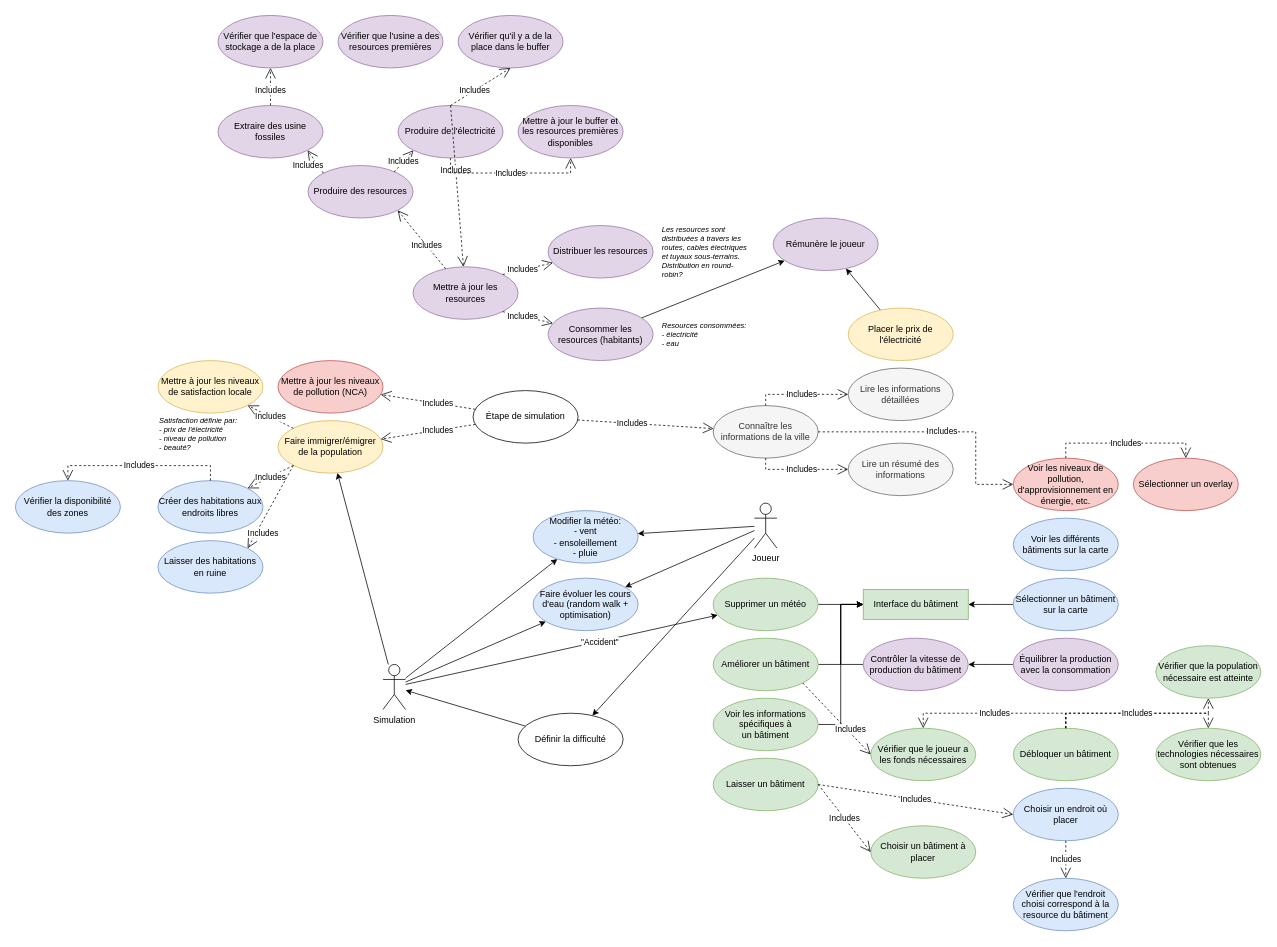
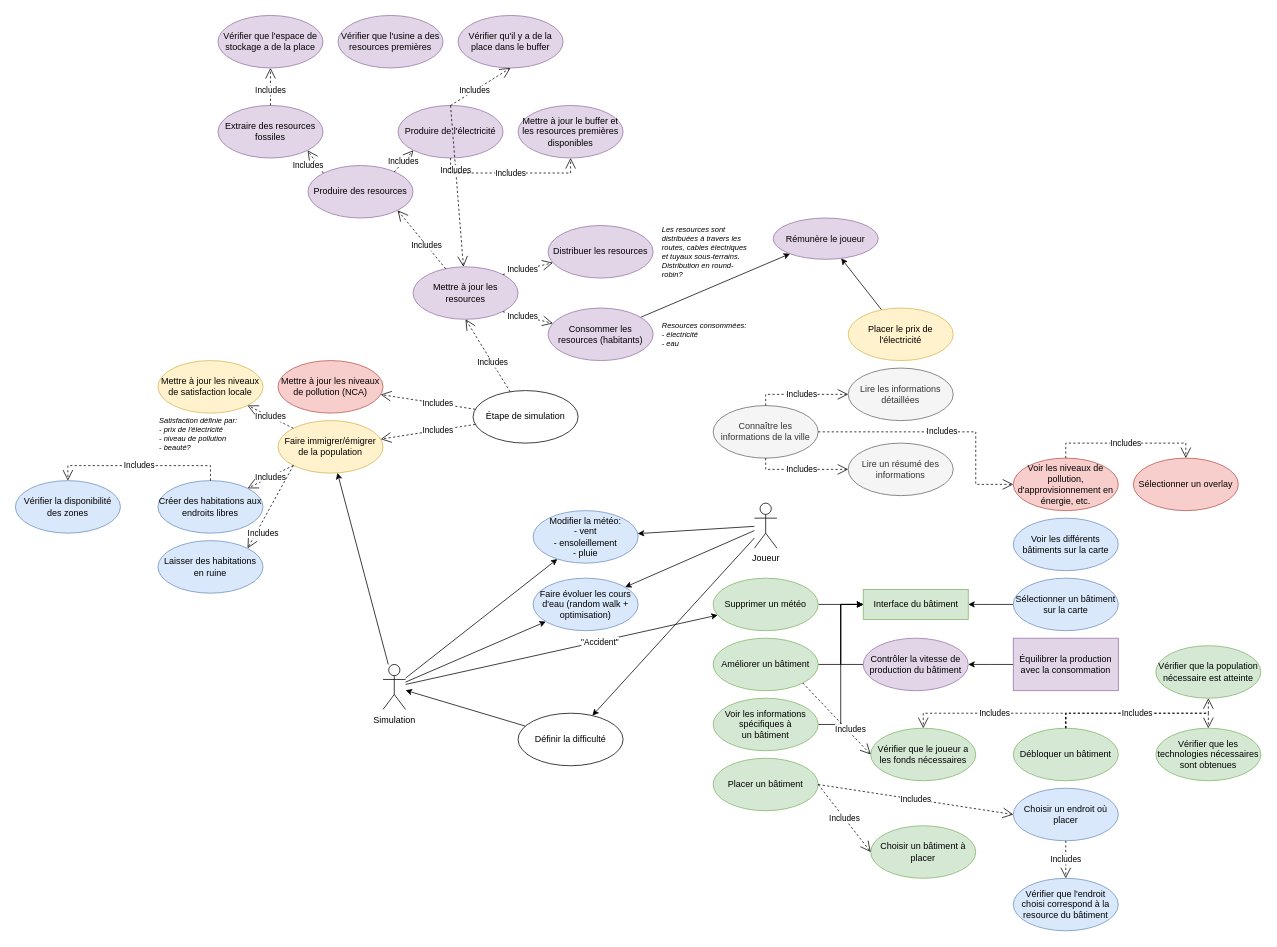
(270, 132) -> (270, 132)
(825, 244) -> (825, 239)
(645, 424) -> (488, 356)
(1065, 664) -> (1065, 664)
(765, 784) -> (765, 784)
